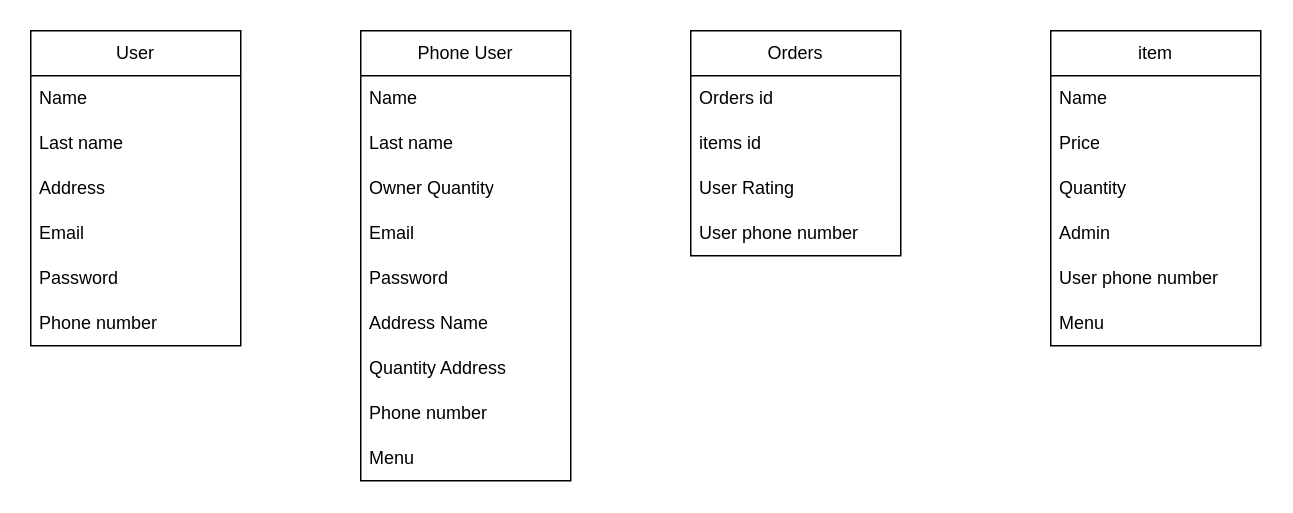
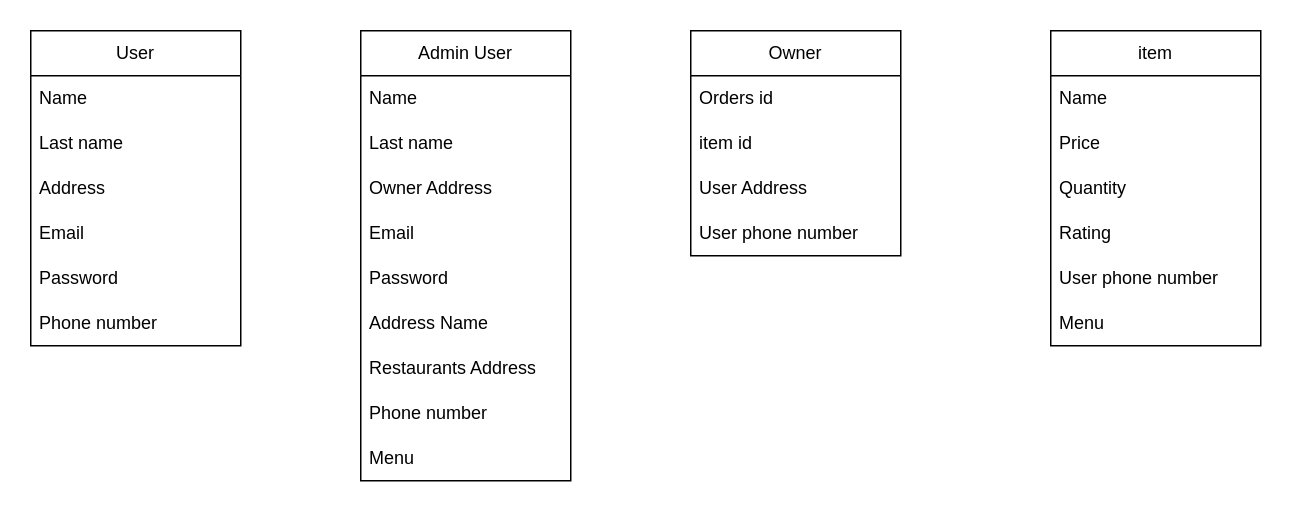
(466, 53) -> (466, 53)
(796, 53) -> (796, 53)
(733, 143) -> (728, 143)
(436, 188) -> (433, 188)
(751, 188) -> (758, 188)
(1083, 233) -> (1088, 233)
(446, 368) -> (463, 368)
